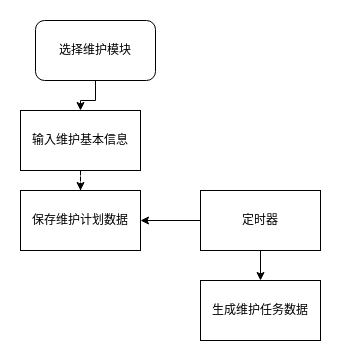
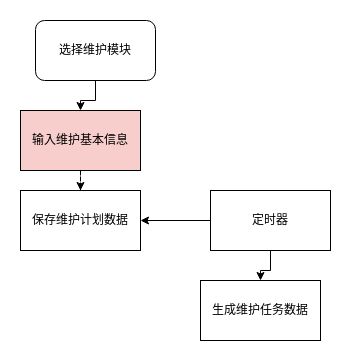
(81, 141) -> (81, 141)
(261, 221) -> (271, 221)
